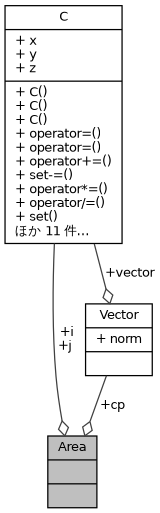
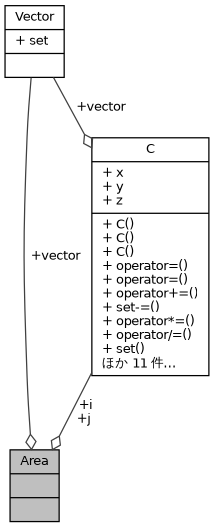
(100, 266) -> (69, 106)
(119, 339) -> (32, 41)
(111, 406) -> (54, 257)
